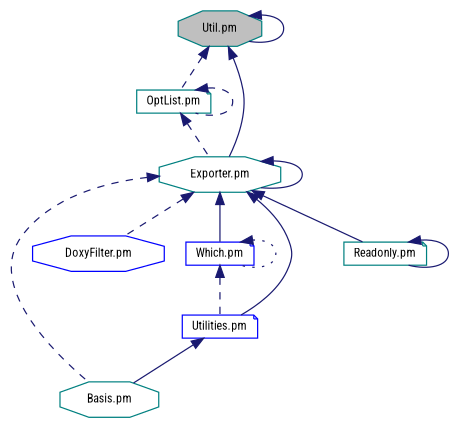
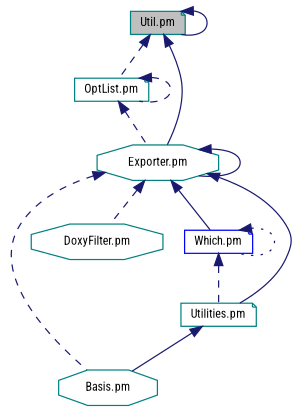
(220, 29) -> (158, 23)
(98, 254) -> (97, 242)
(385, 254) -> none
(220, 327) -> (219, 315)
